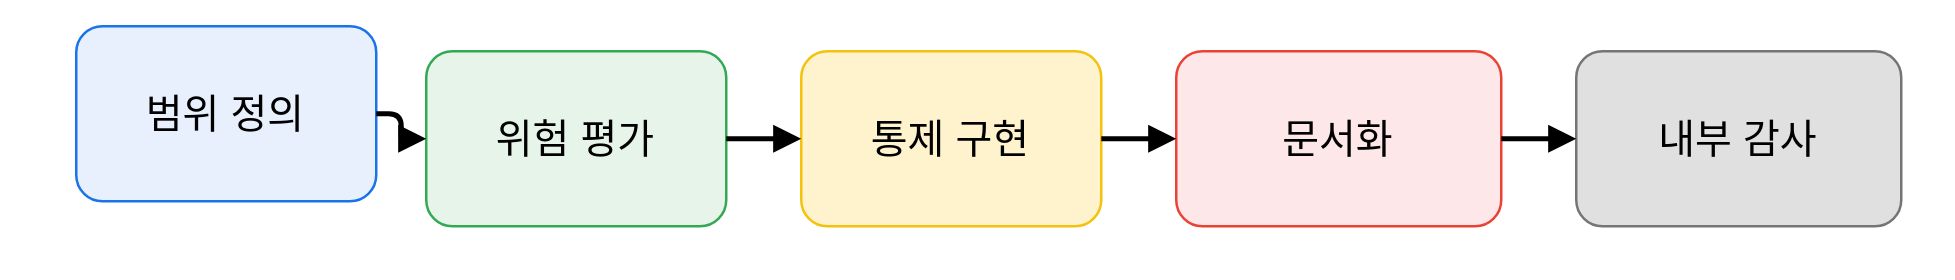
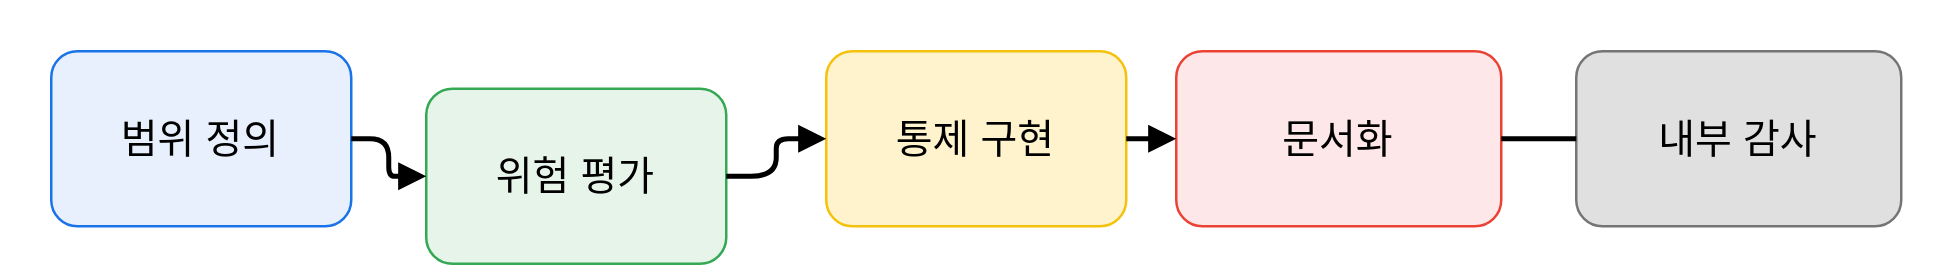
(226, 114) -> (201, 139)
(576, 139) -> (576, 176)
(951, 139) -> (976, 139)
(1548, 139) -> (1561, 139)
